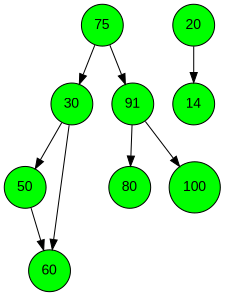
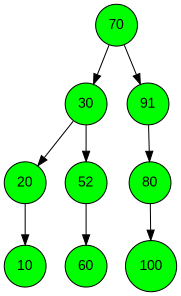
(102, 25) -> (117, 25)
(194, 104) -> (25, 266)
(159, 140) -> (150, 217)
(61, 182) -> (59, 139)
(25, 187) -> (86, 183)
